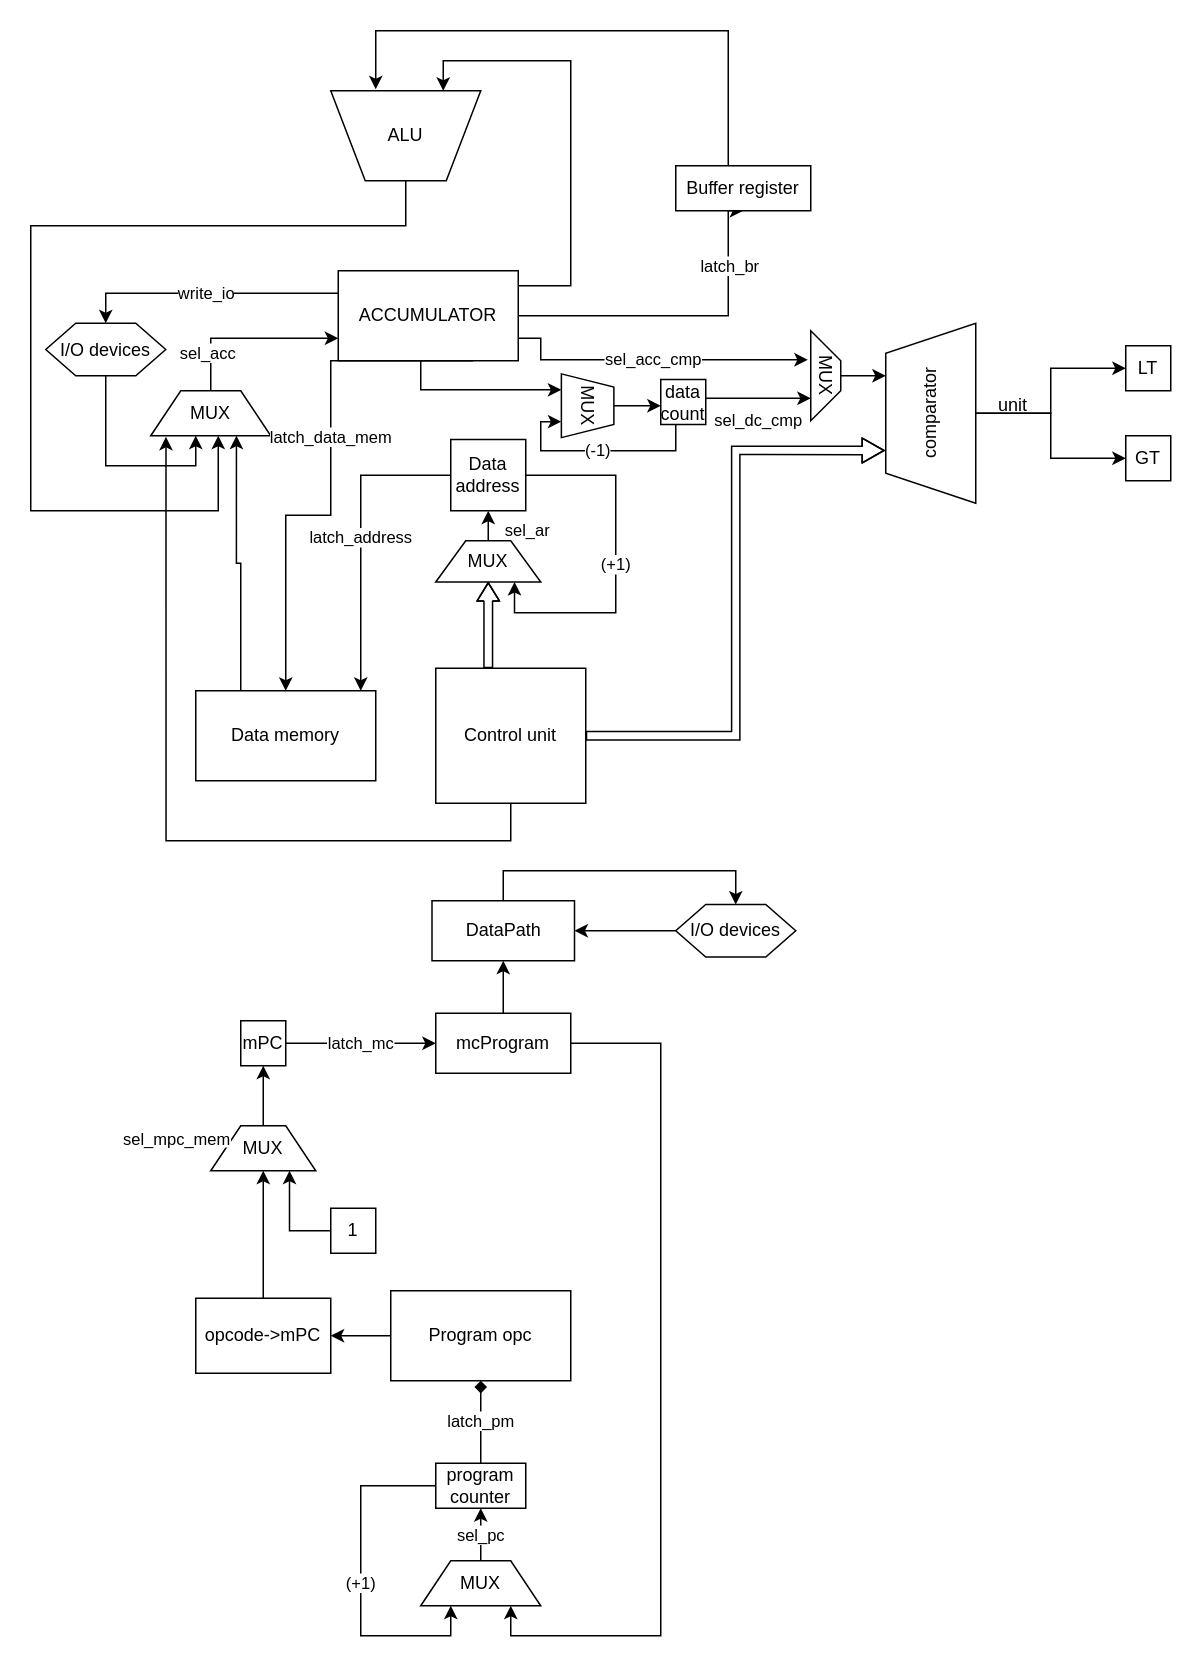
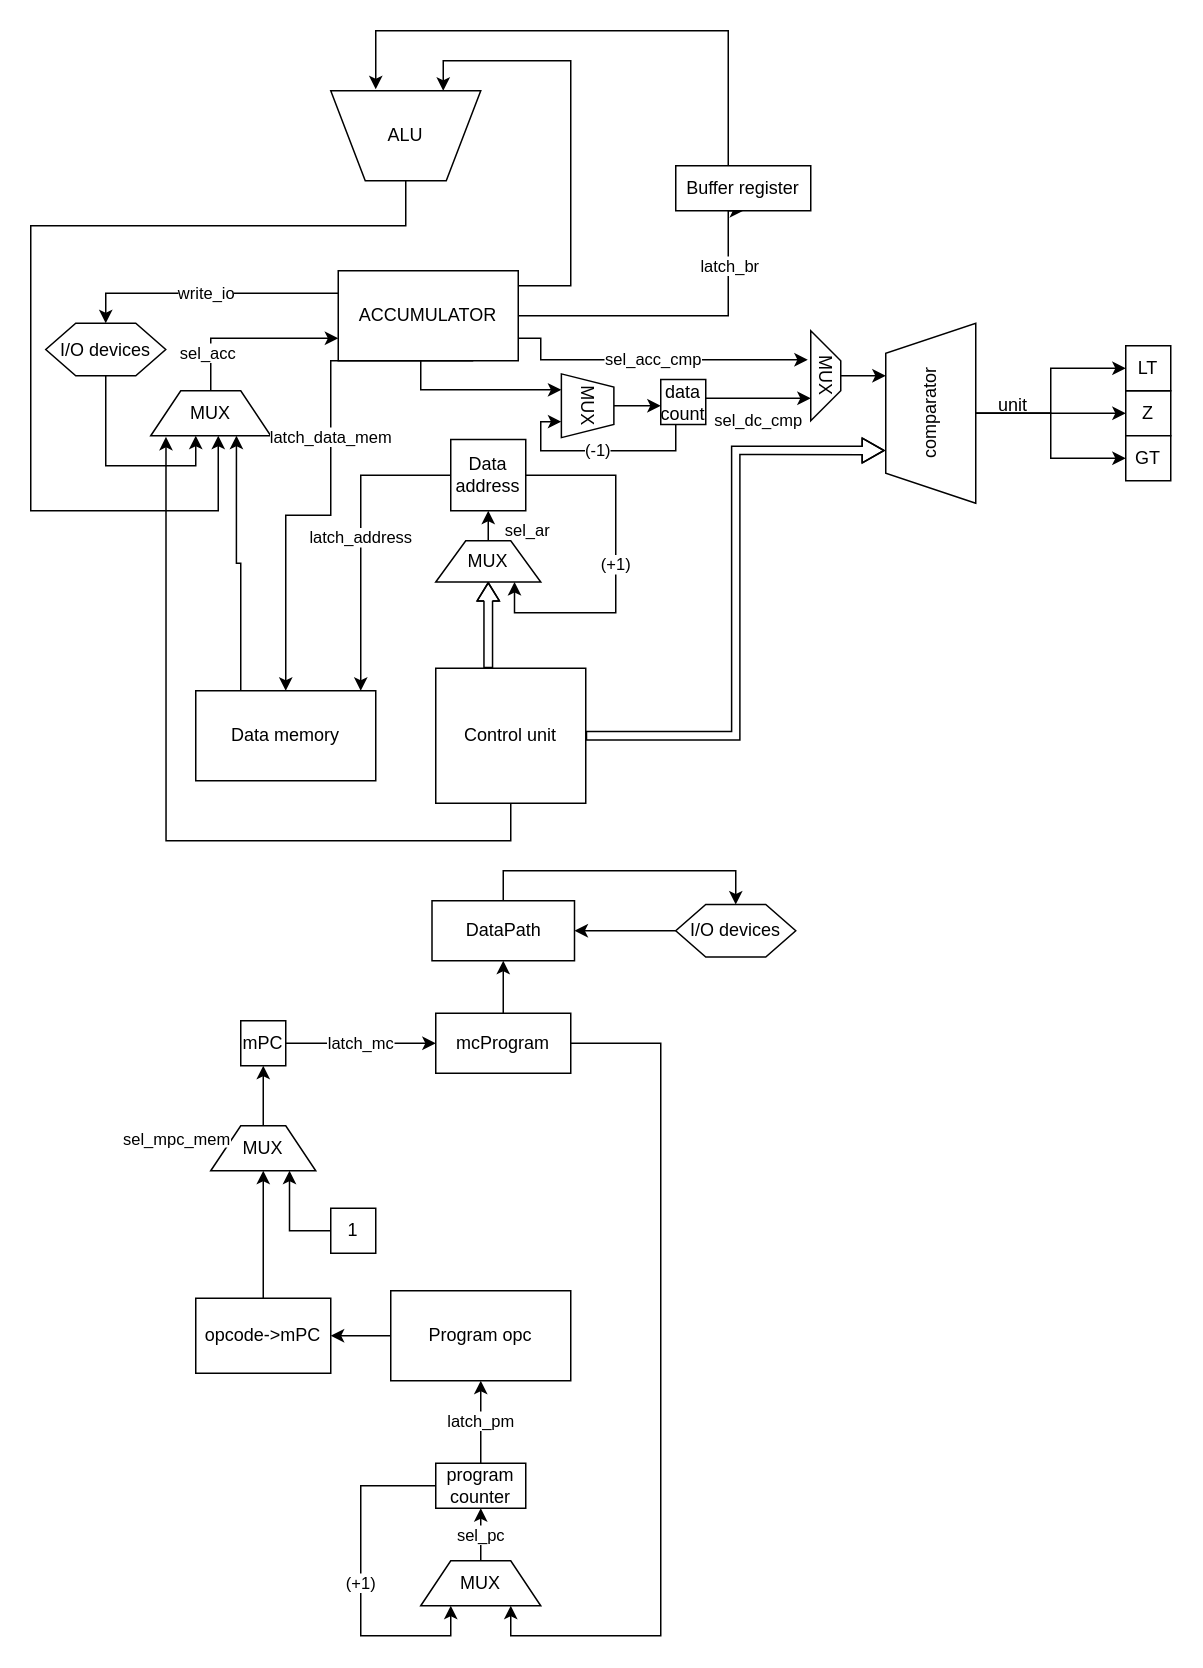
none -> (1084, 413)
none -> (1148, 413)
(481, 1393) -> (481, 1392)
